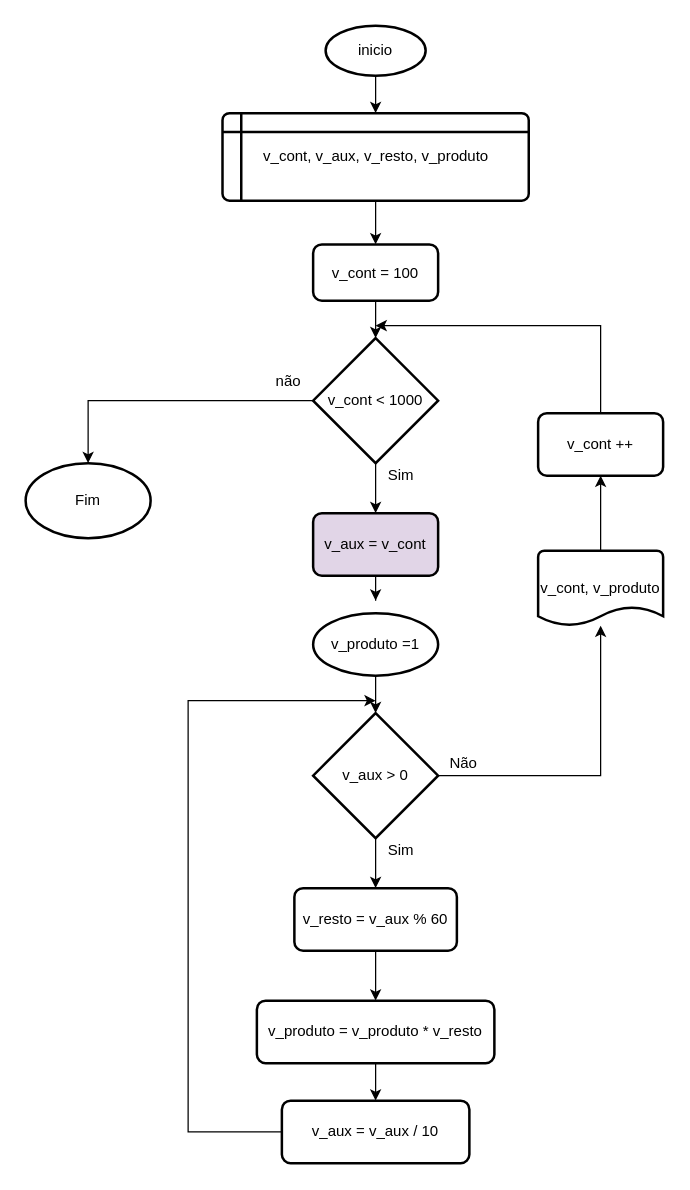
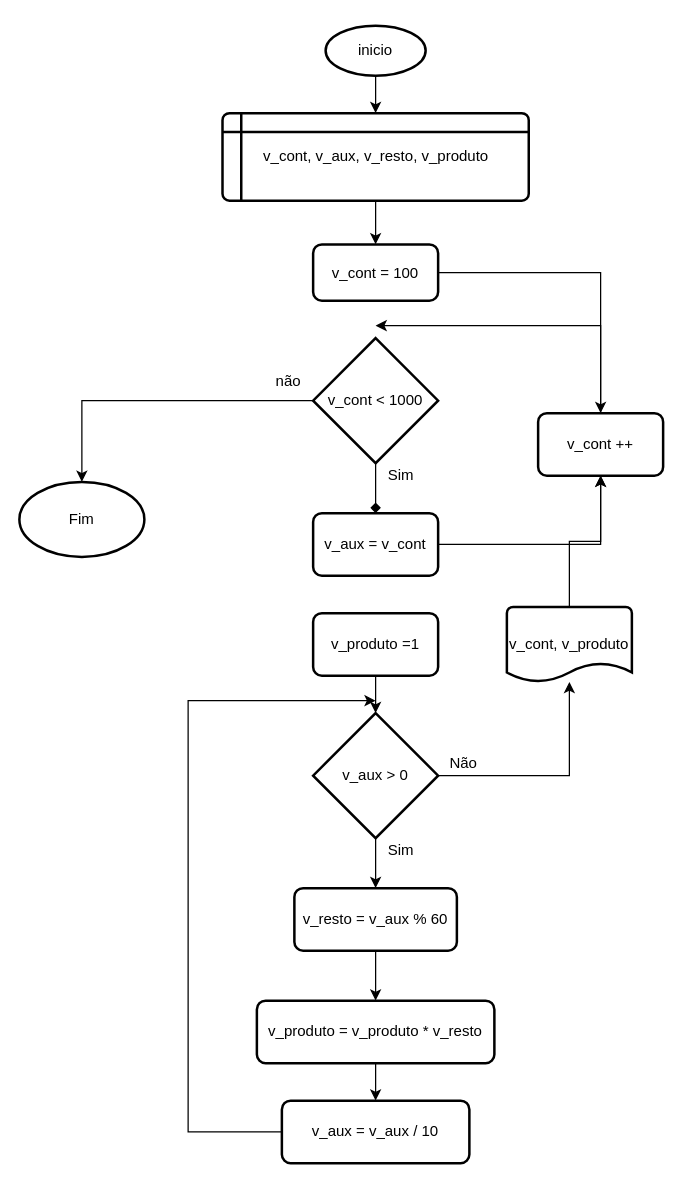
(376, 324) -> (544, 273)
(88, 501) -> (82, 519)
(376, 503) -> (376, 502)
(376, 544) -> (376, 544)
(601, 588) -> (569, 644)
(376, 596) -> (517, 544)
(376, 644) -> (376, 644)
